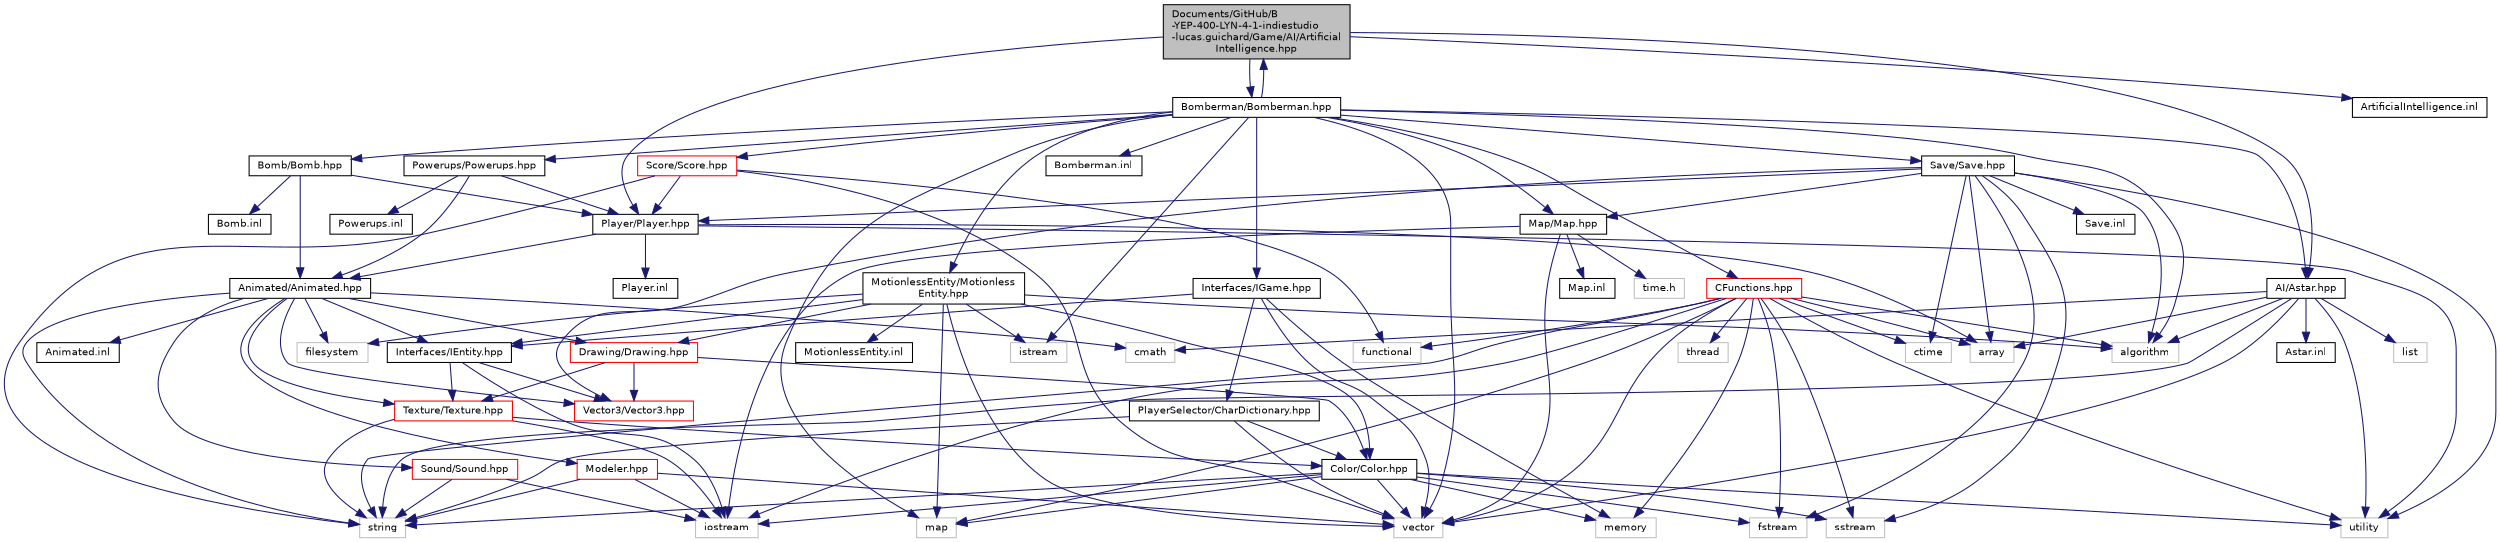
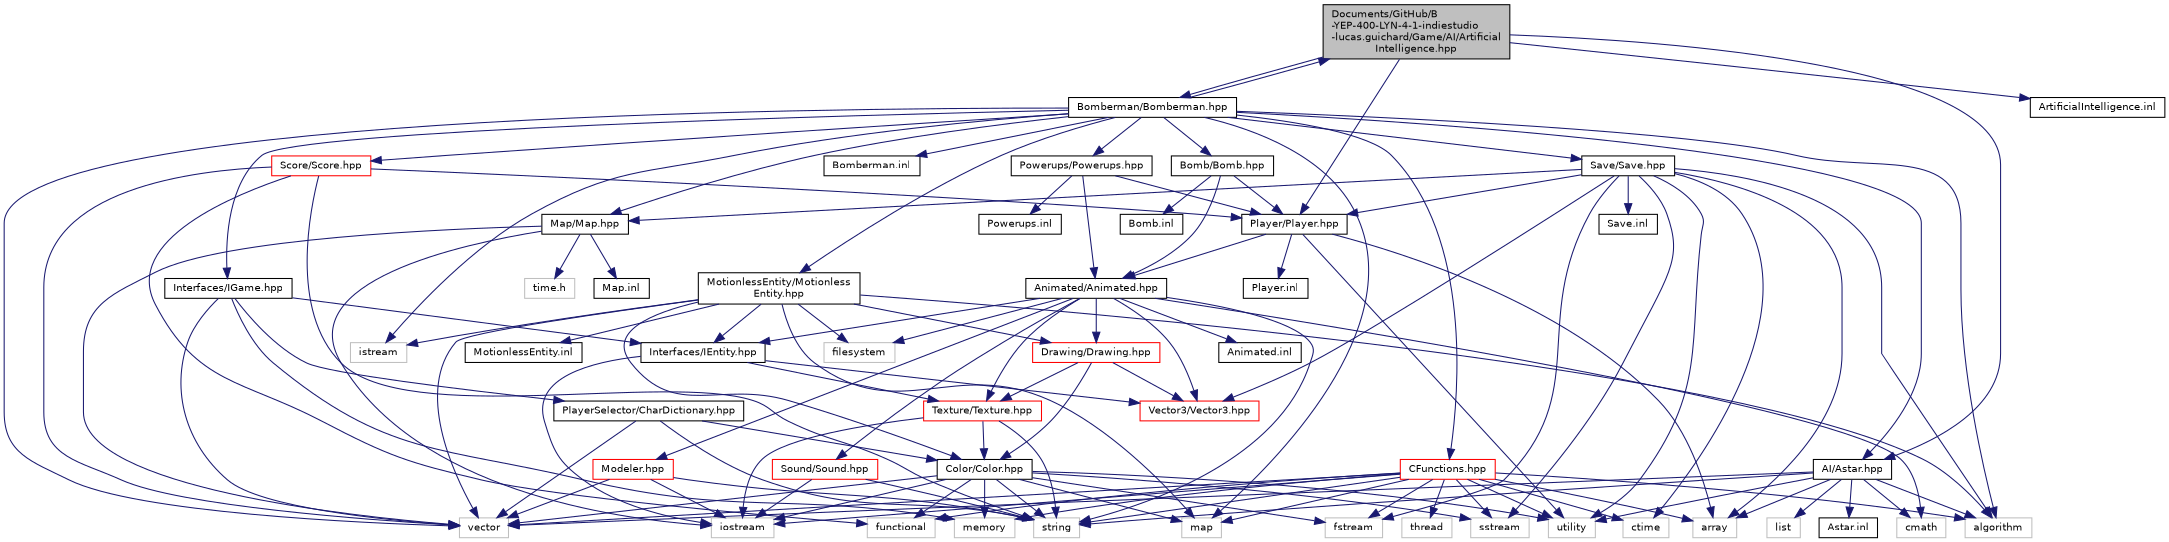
none -> (947, 496)
